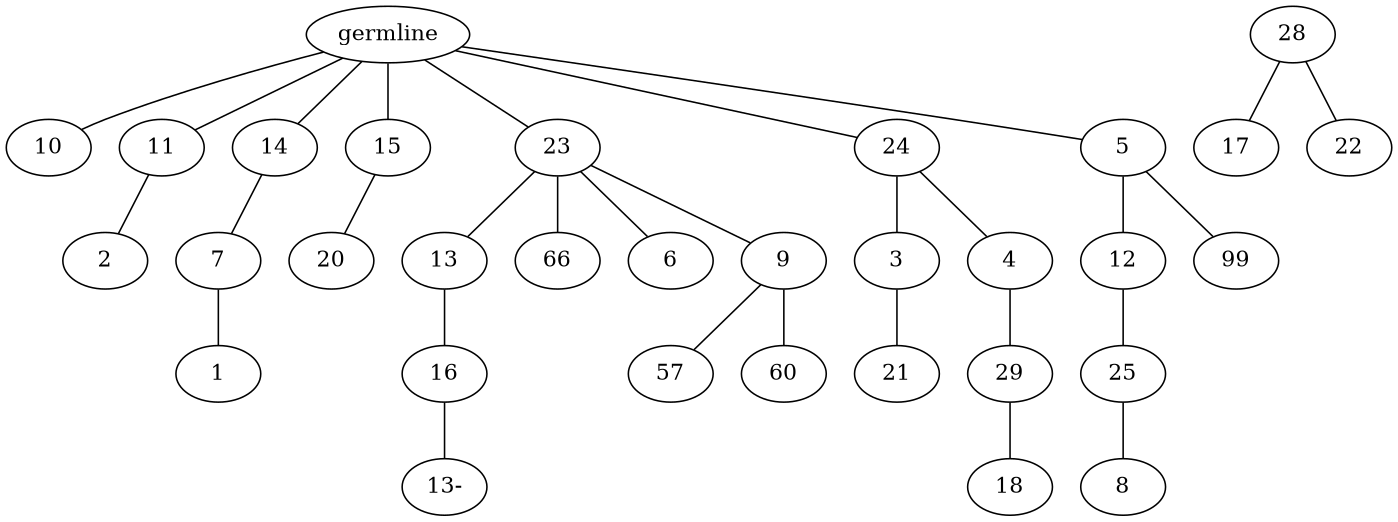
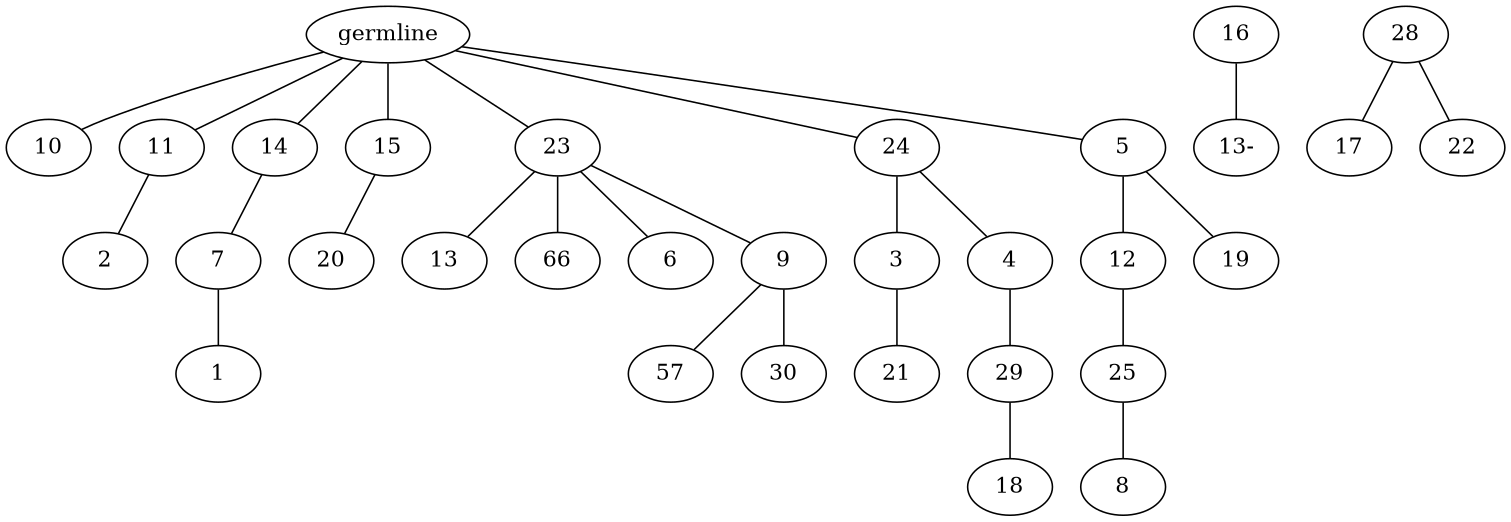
(1236, 261) -> (1236, 261)
(445, 317) -> none
(784, 374) -> (784, 374)
